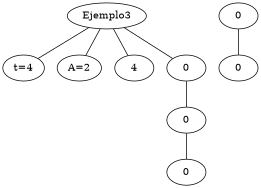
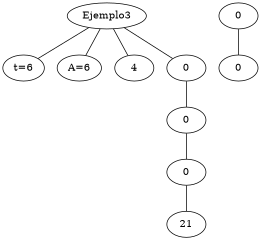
(24, 68) -> (24, 68)
(79, 68) -> (79, 68)
none -> (186, 224)
